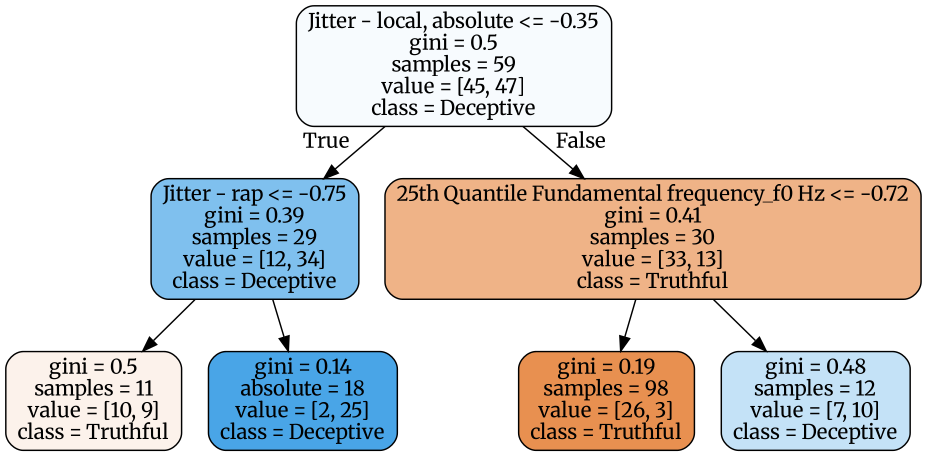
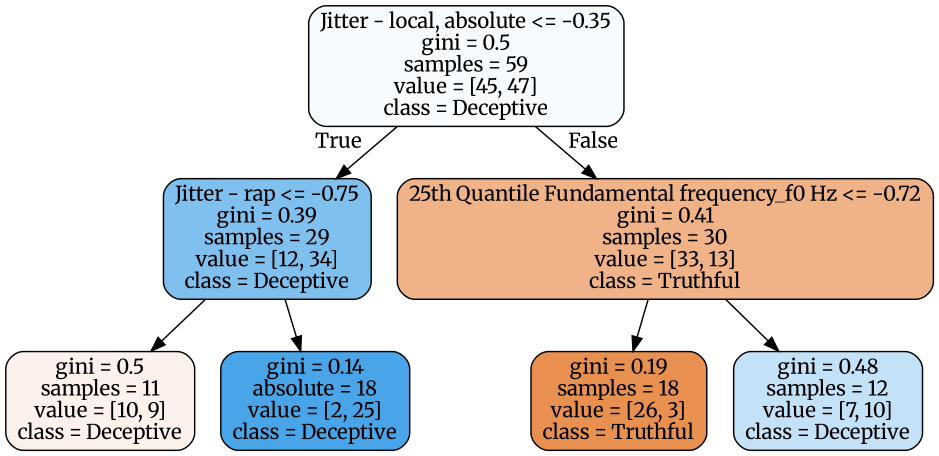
(94, 401) -> (100, 401)
(607, 401) -> (619, 401)
